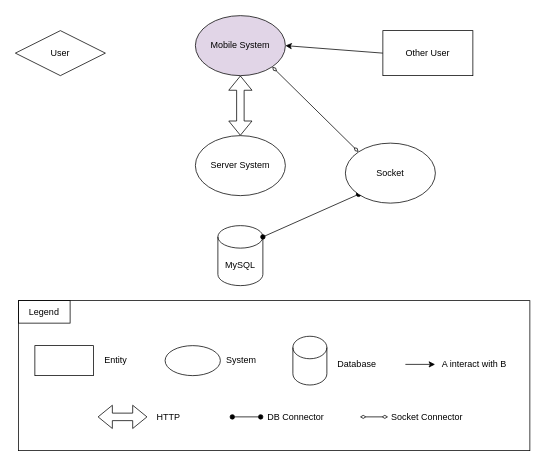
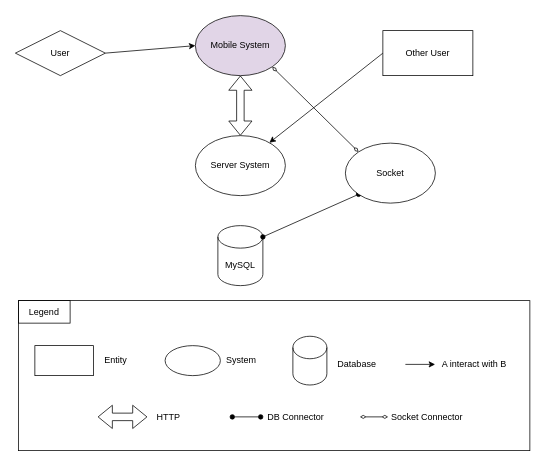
none -> (148, 49)
(337, 49) -> (328, 96)
